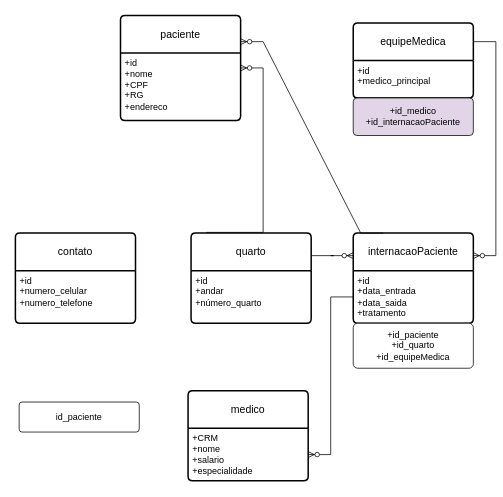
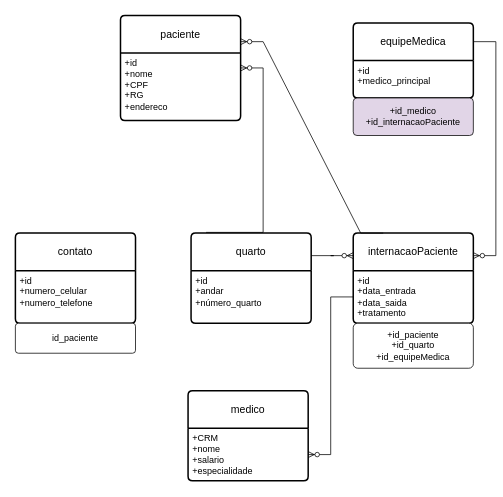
(79, 417) -> (75, 338)
